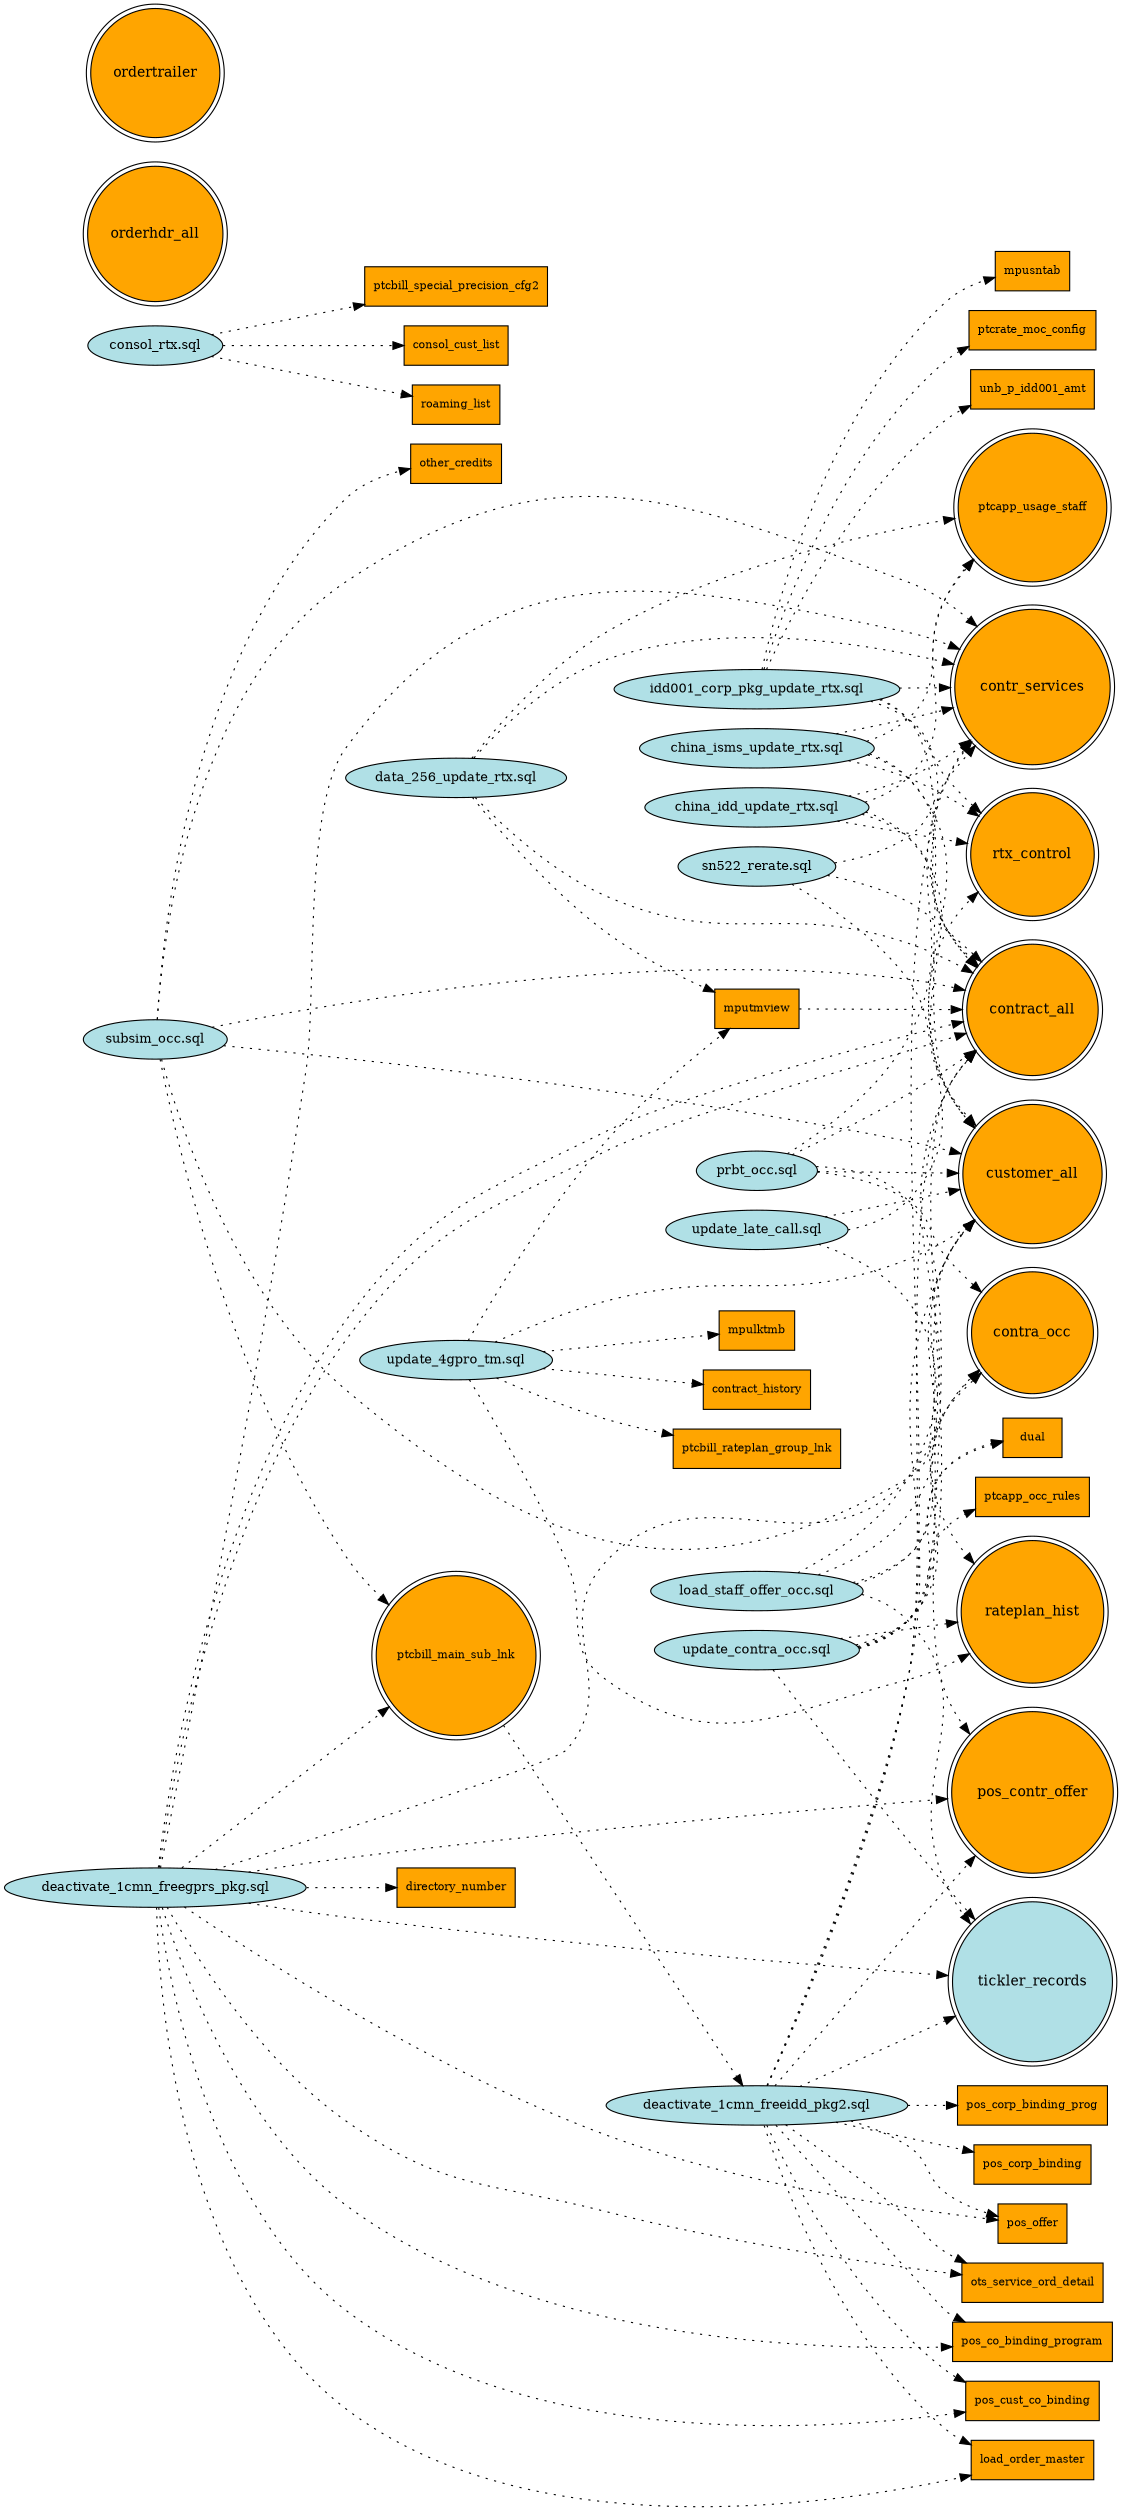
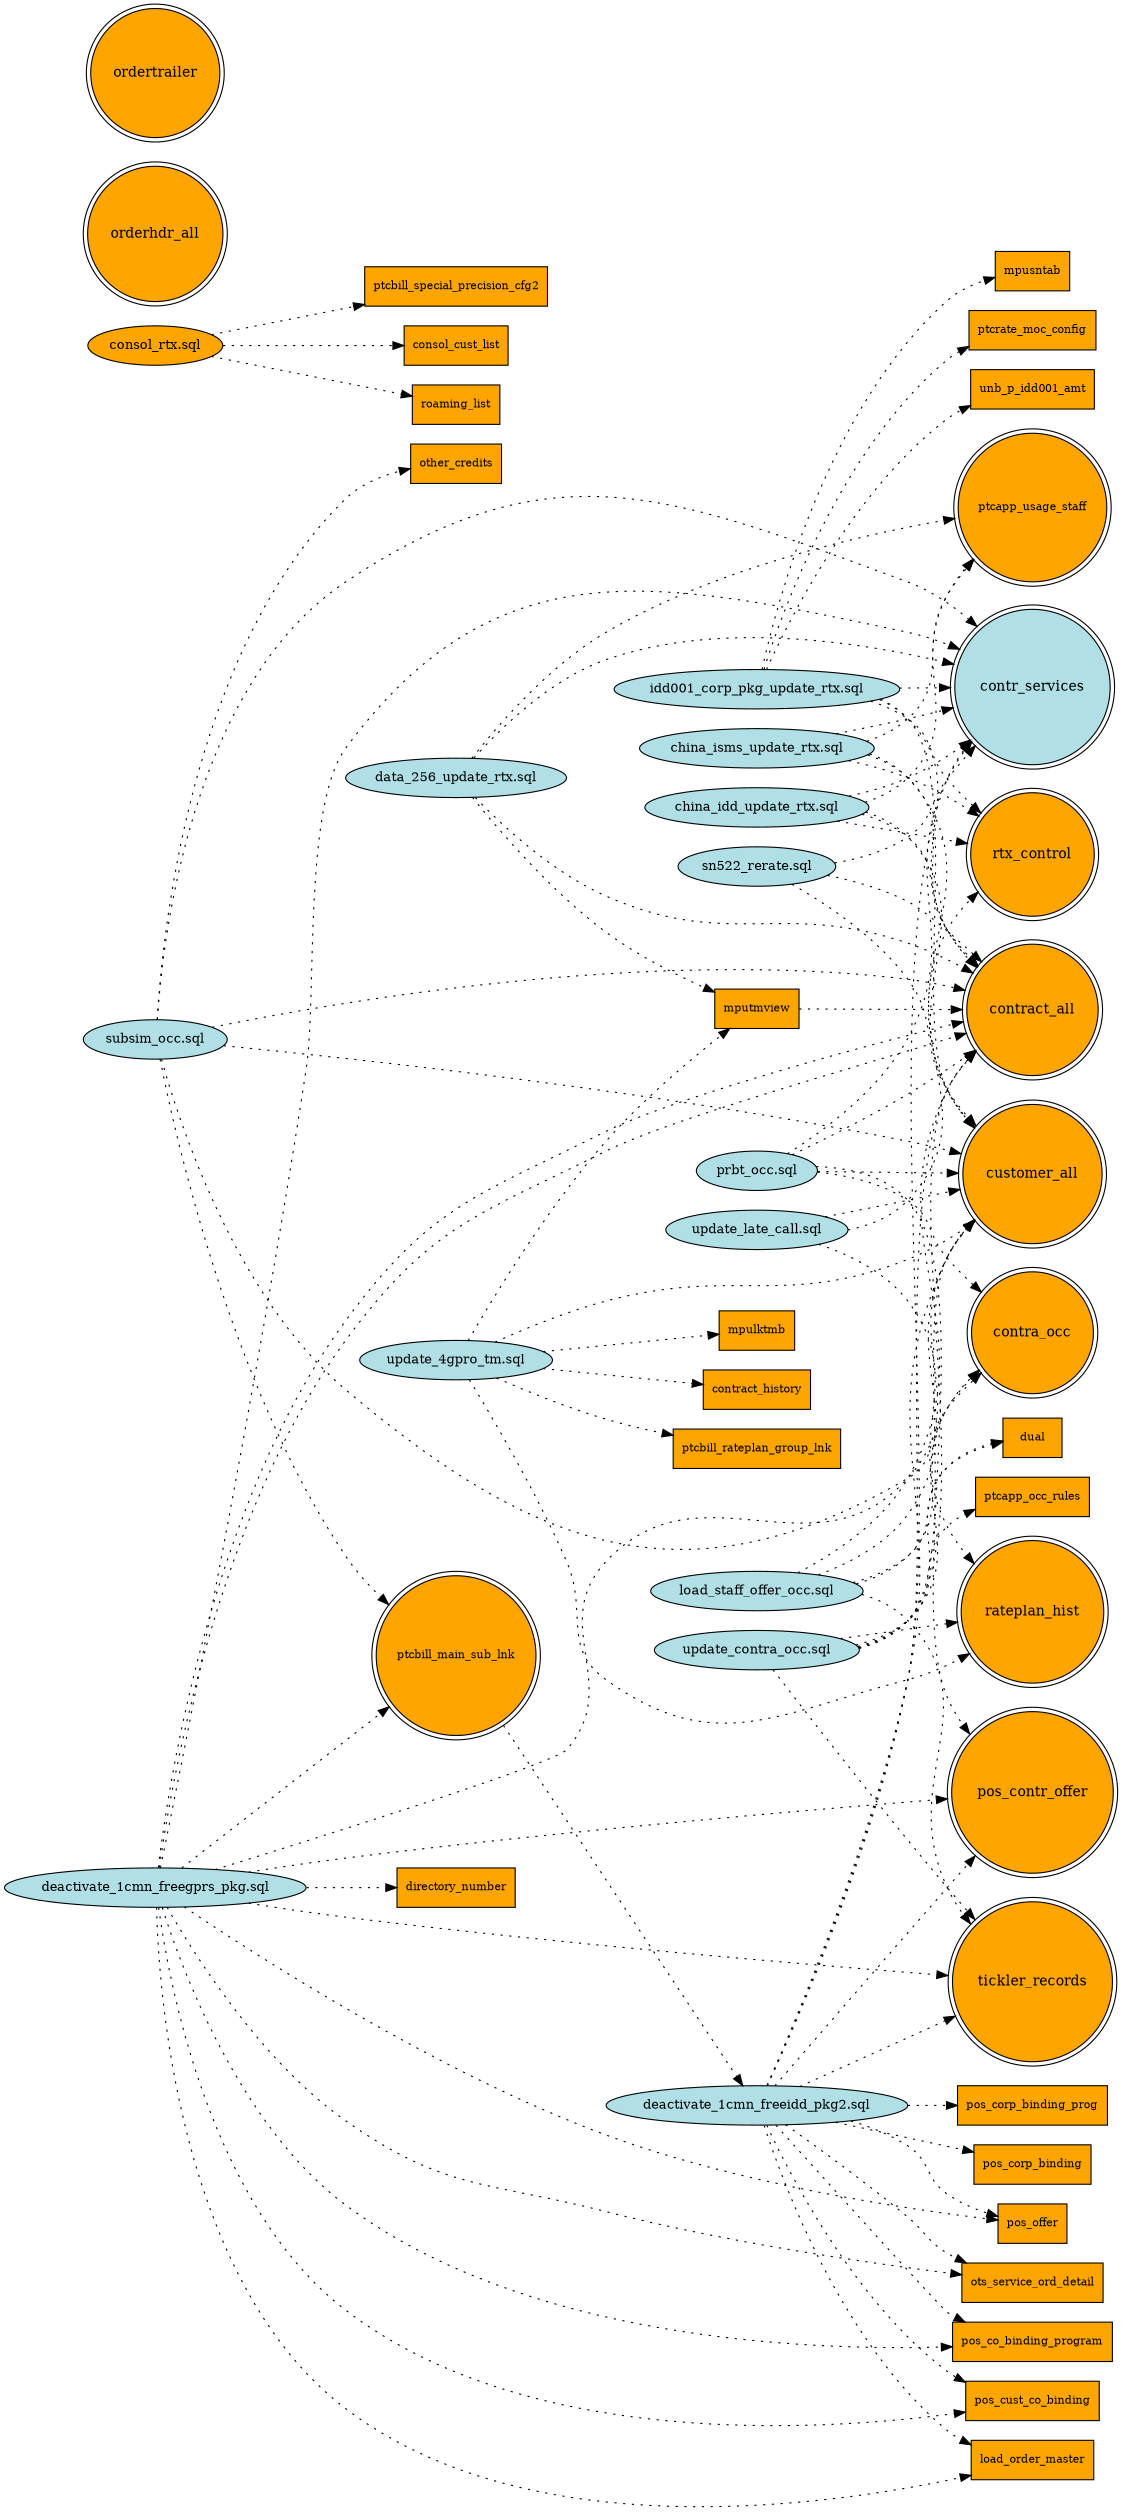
(155, 346) -> (155, 346)
(1032, 687) -> (1032, 687)
(1032, 1982) -> (1032, 1982)
